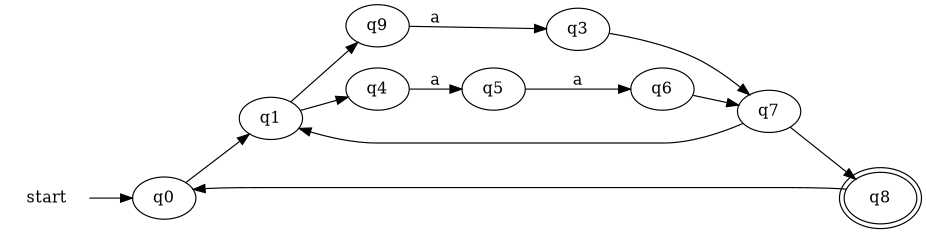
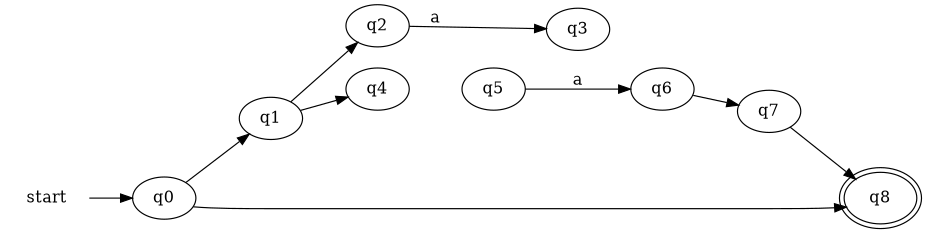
(378, 26) -> (378, 26)
(679, 51) -> none
(430, 89) -> none
(528, 143) -> none
(526, 188) -> (514, 209)
